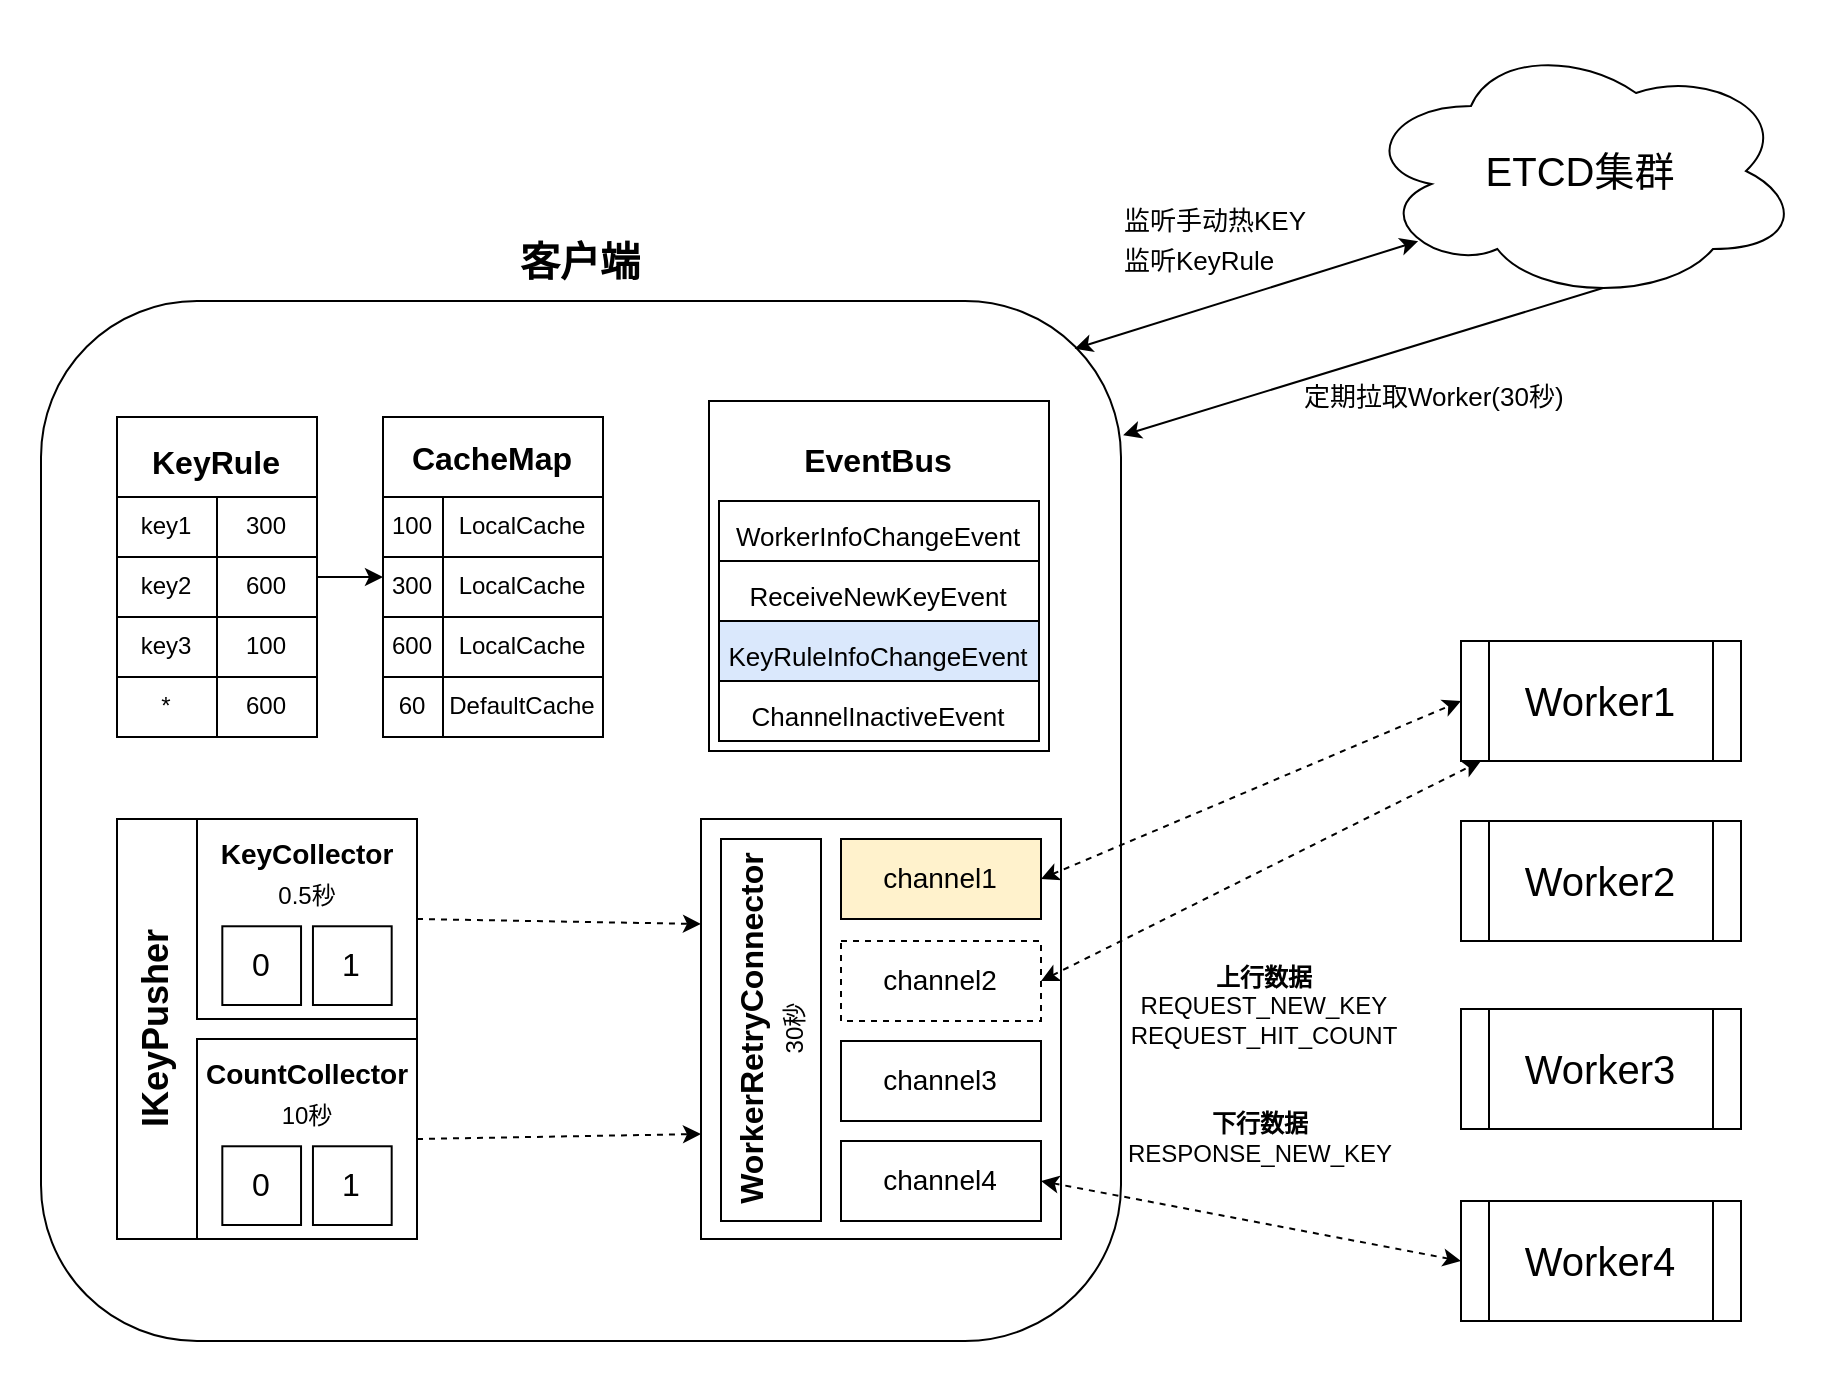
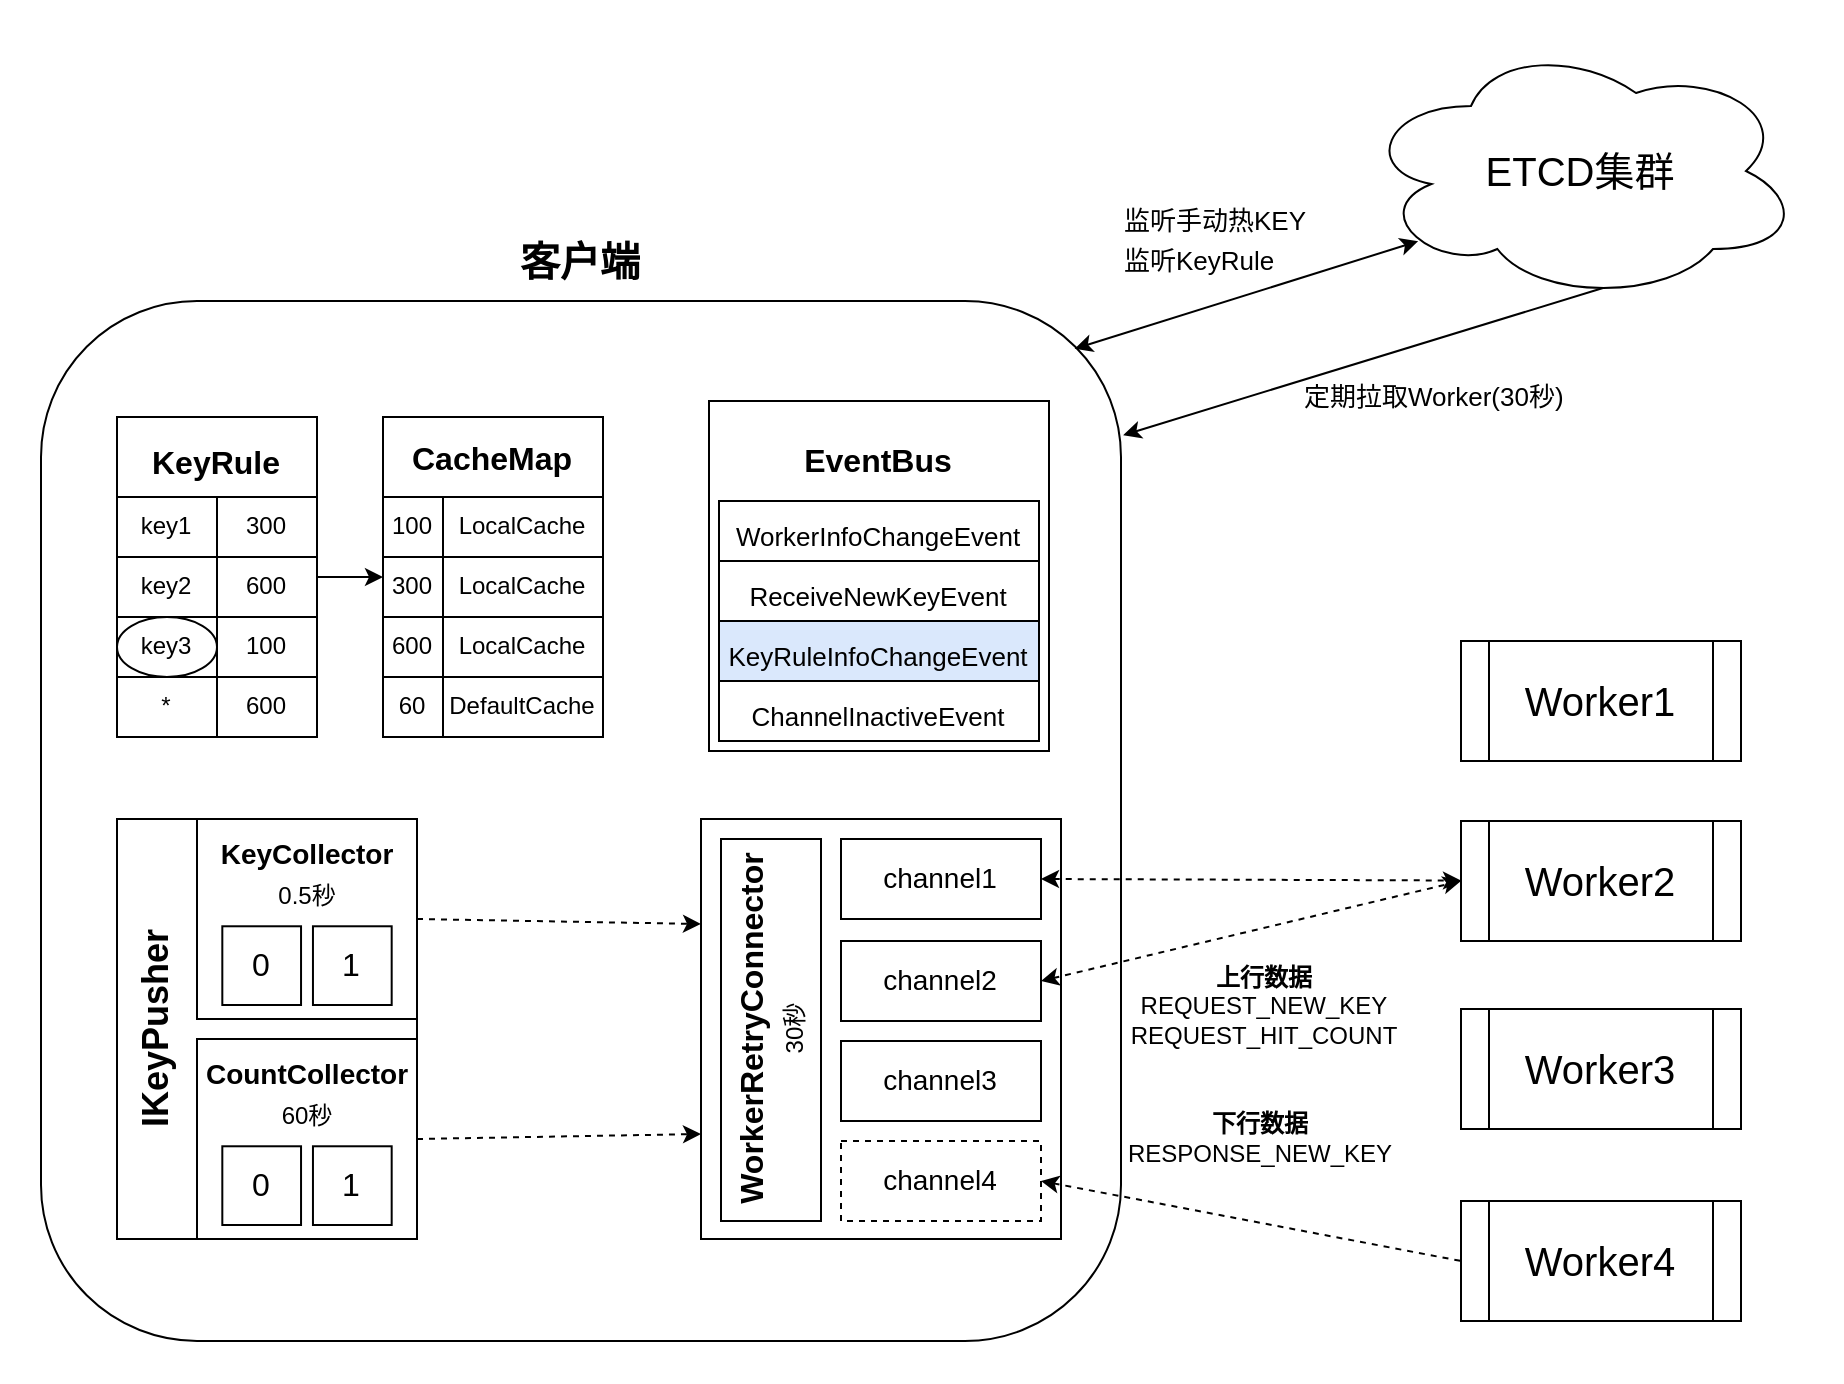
(167, 647) -> (167, 647)
(1251, 790) -> (1349, 880)
(1359, 822) -> (1251, 931)
(941, 879) -> (941, 879)
(941, 981) -> (941, 981)
(308, 1093) -> (308, 1093)
(941, 1181) -> (941, 1181)
(1446, 1258) -> (1451, 1259)
